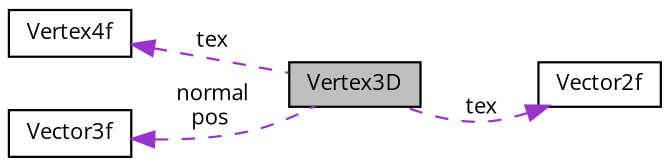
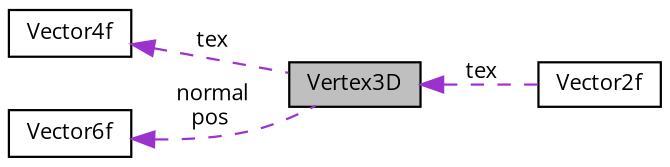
(70, 33) -> (70, 33)
(464, 121) -> (491, 85)
(70, 133) -> (70, 133)
